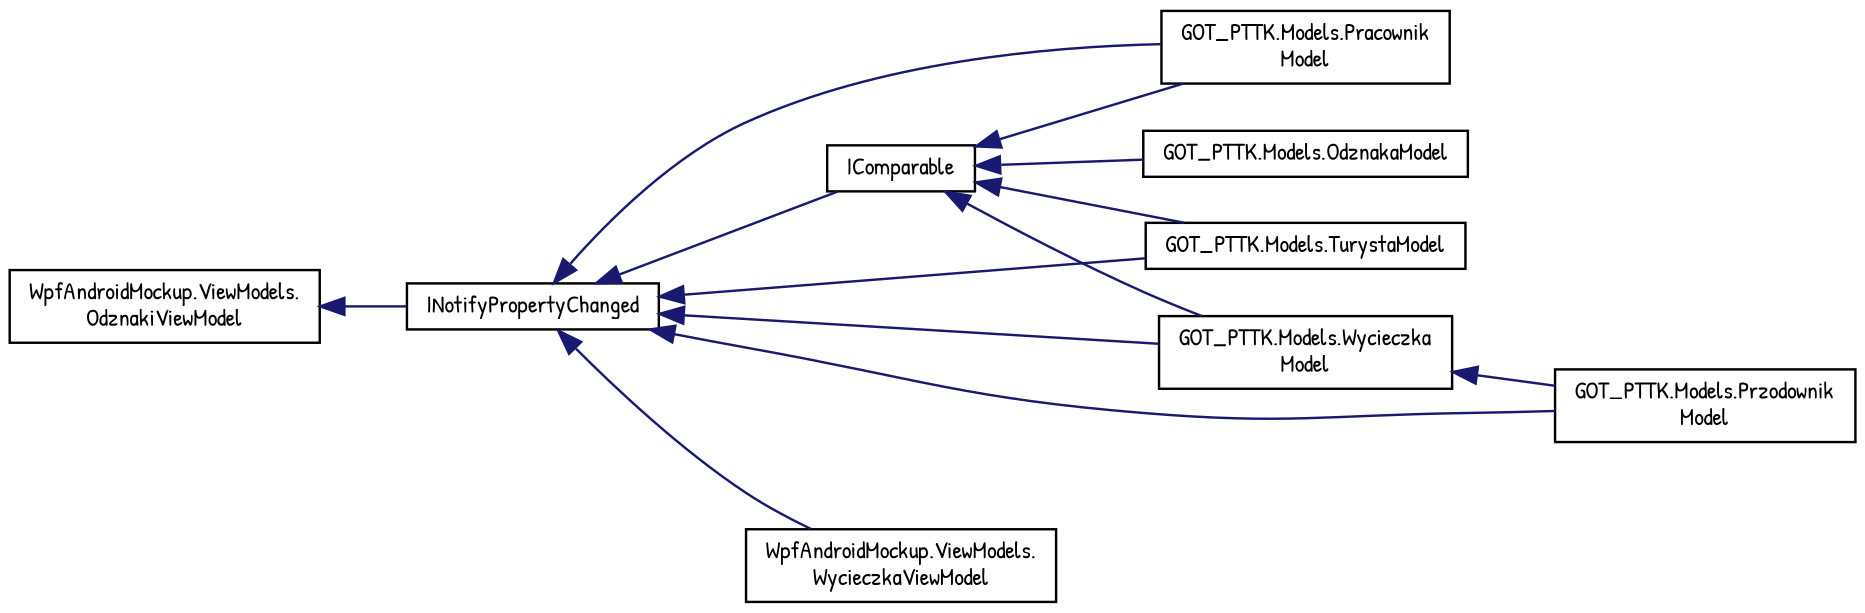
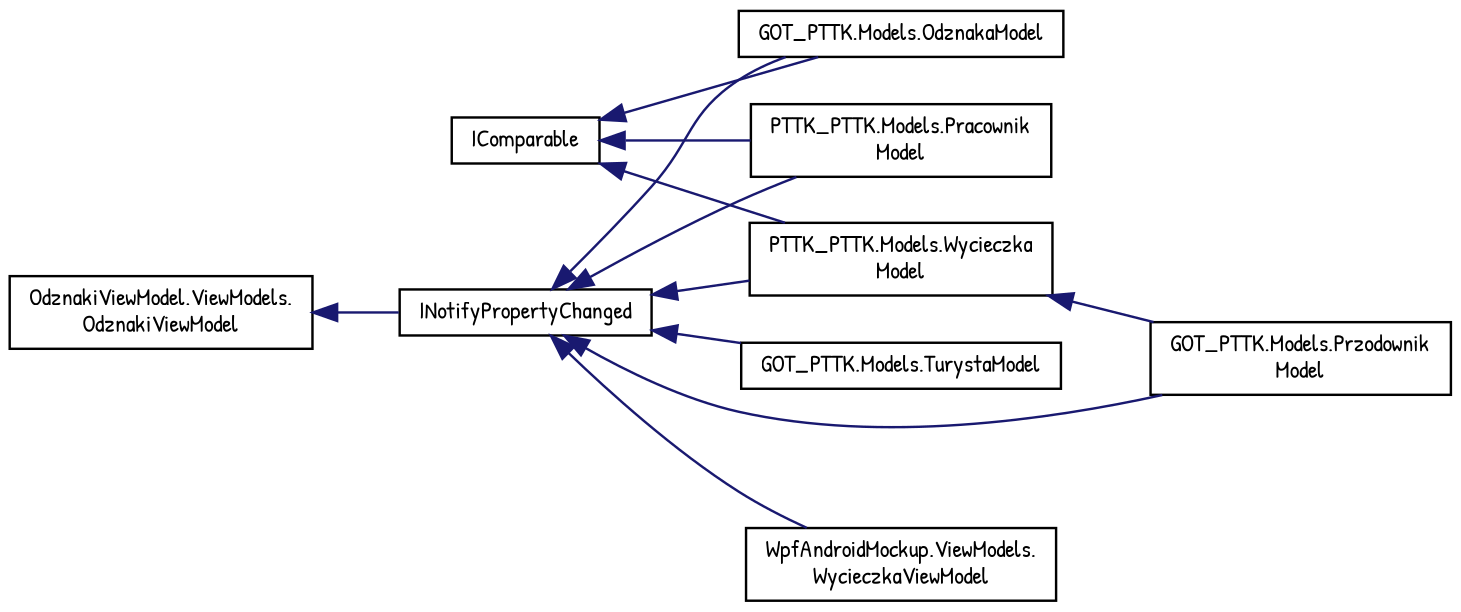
(1306, 47) -> (901, 140)
(1092, 205) -> none
(729, 233) -> (674, 157)
(165, 306) -> (161, 312)
(1306, 352) -> (901, 259)
